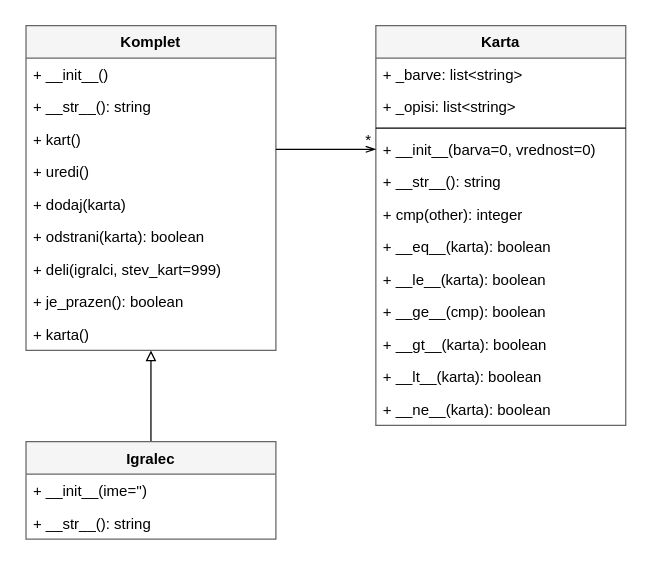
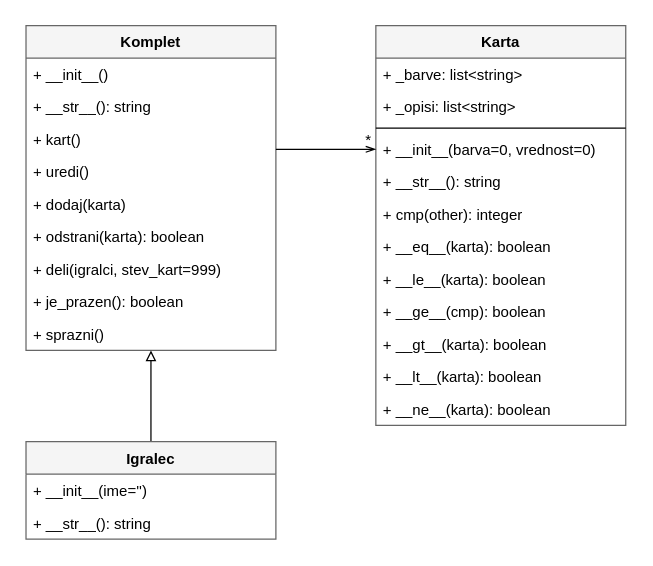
(68, 335) -> (75, 335)
